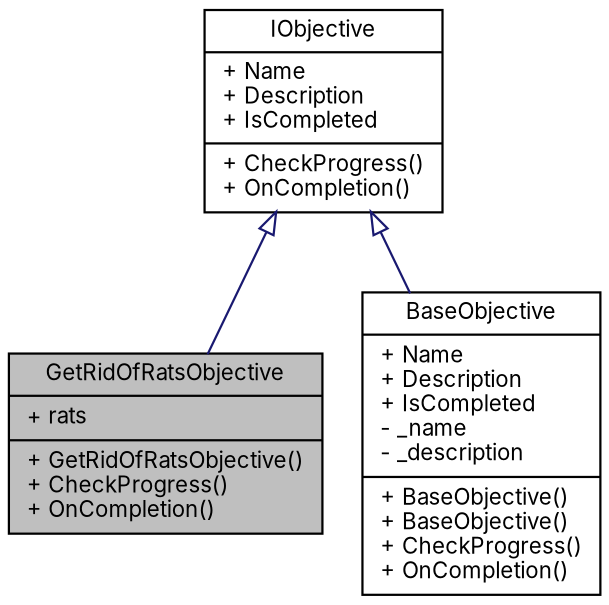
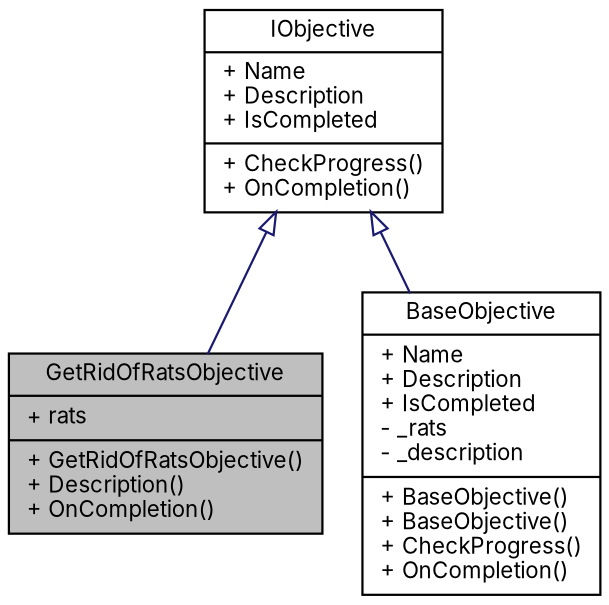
(425, 429) -> (415, 429)
(128, 486) -> (107, 486)
